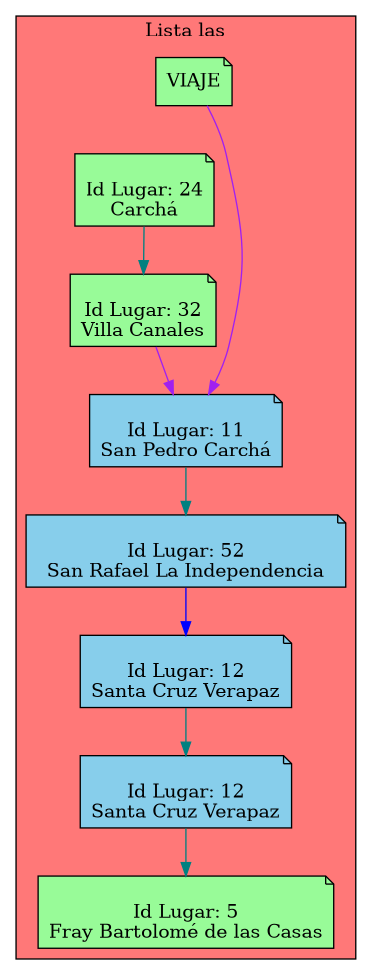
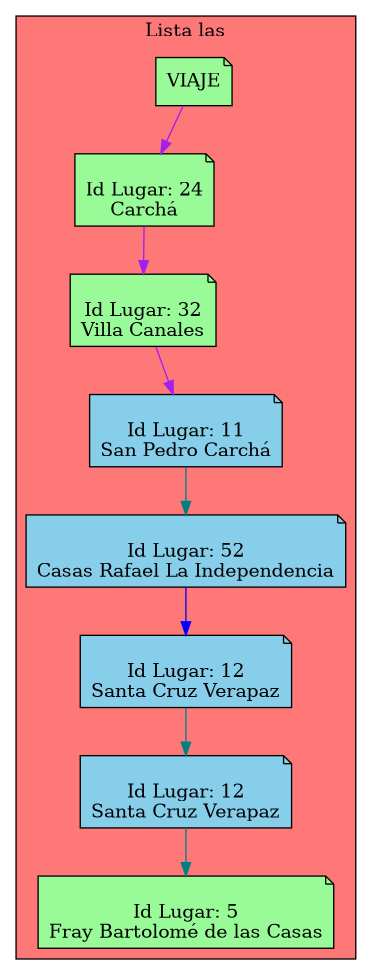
(242, 243) -> (175, 124)
(144, 244) -> (144, 244)
(186, 551) -> (186, 551)
